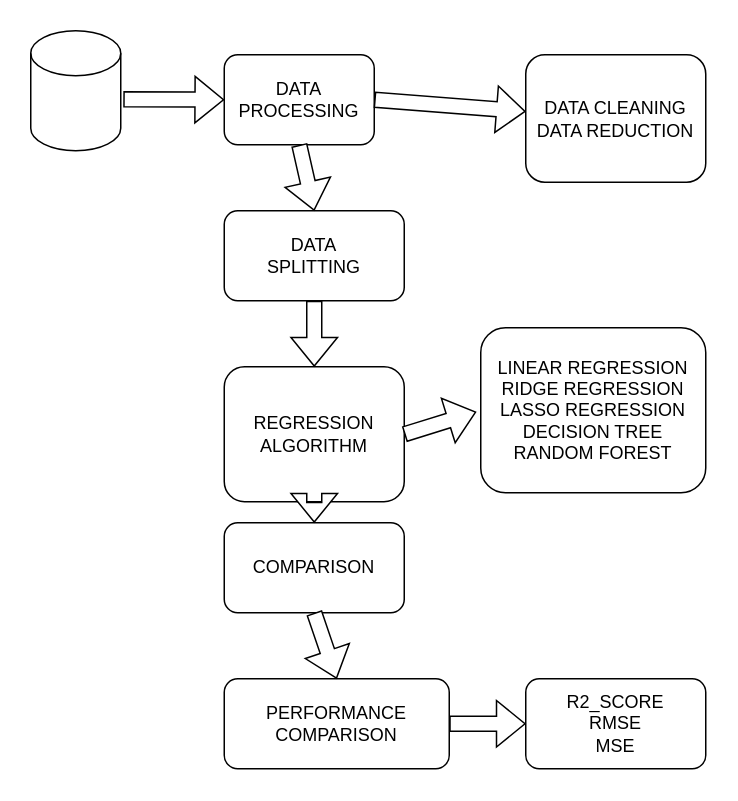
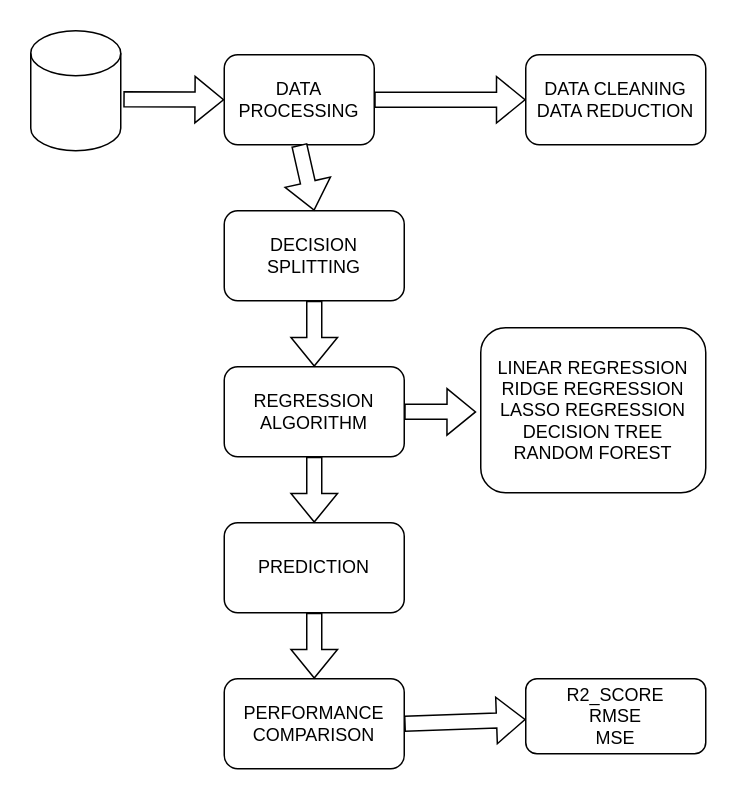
(616, 119) -> (616, 100)
(314, 256) -> (314, 256)
(314, 434) -> (314, 412)
(314, 568) -> (314, 568)
(337, 724) -> (314, 724)
(616, 724) -> (616, 716)
